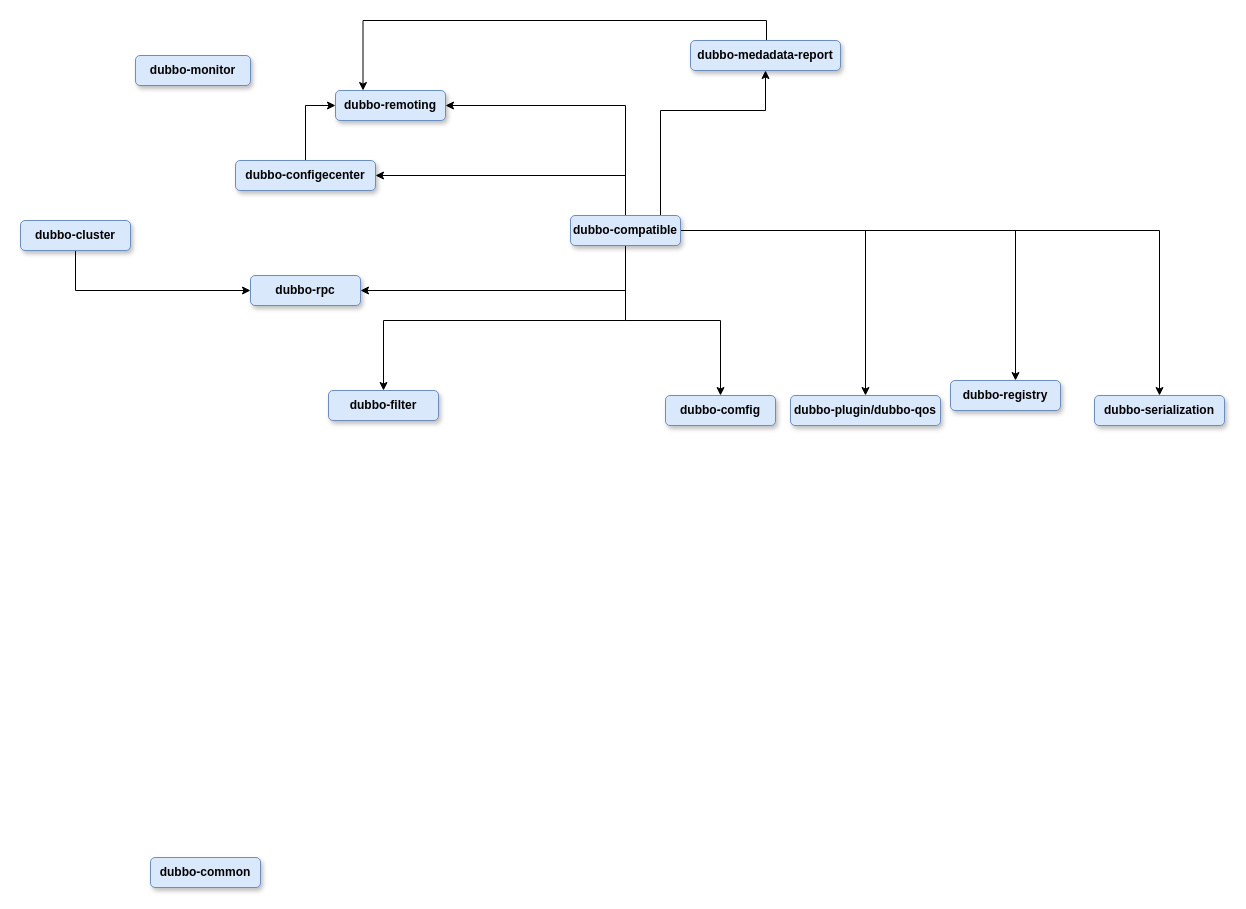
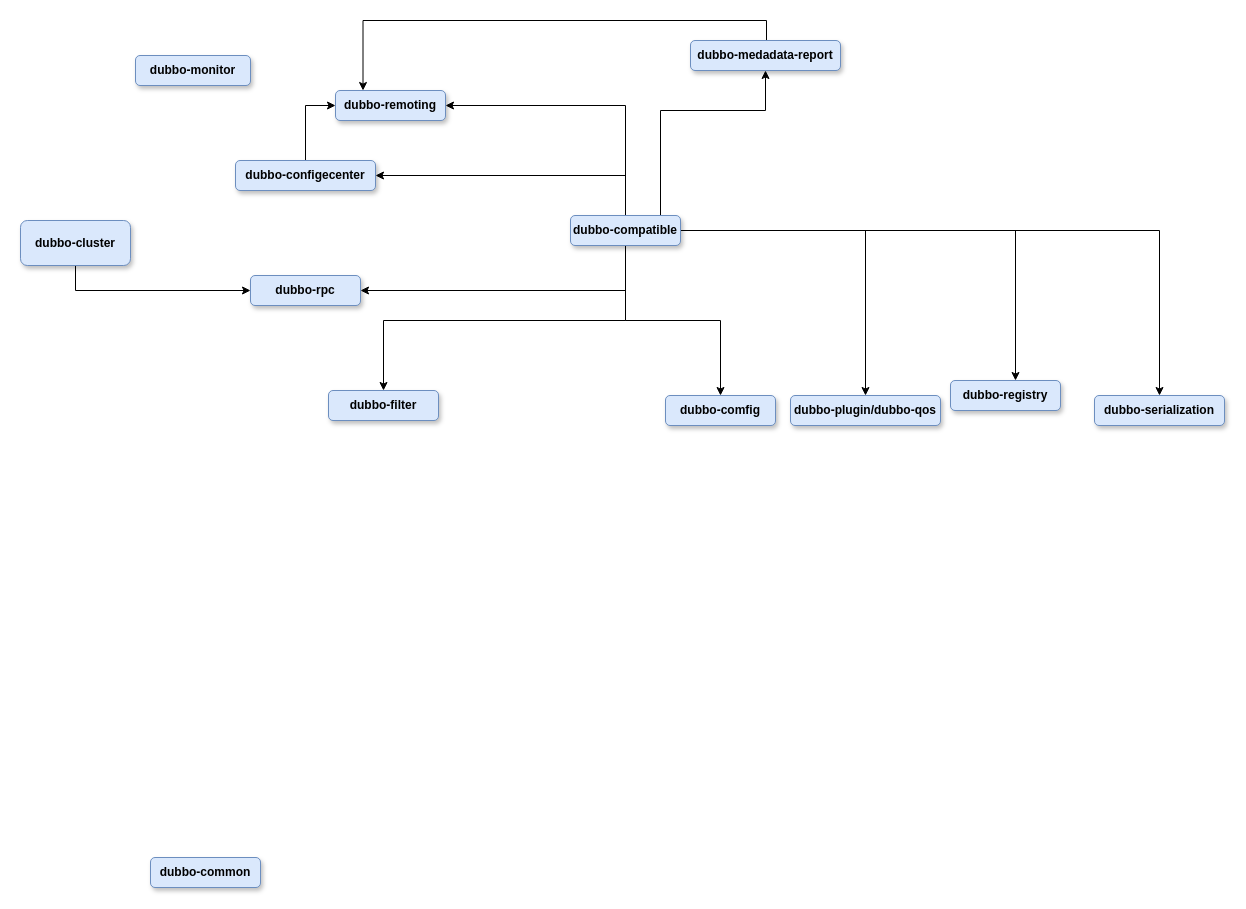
(76, 236) -> (76, 243)
